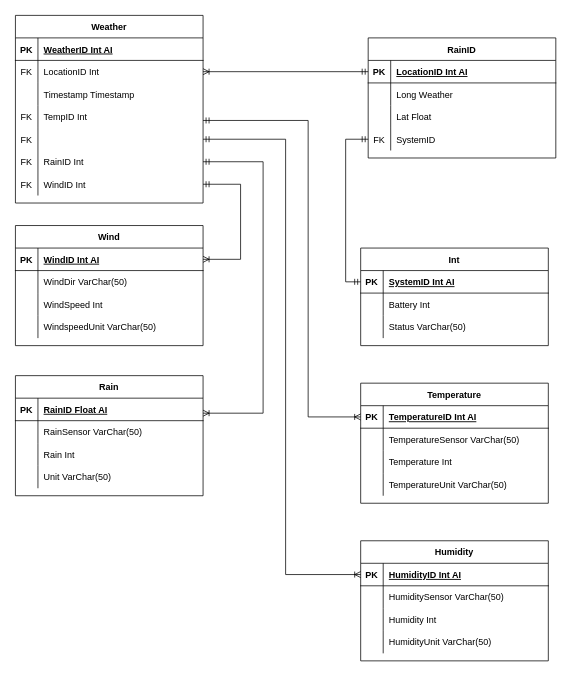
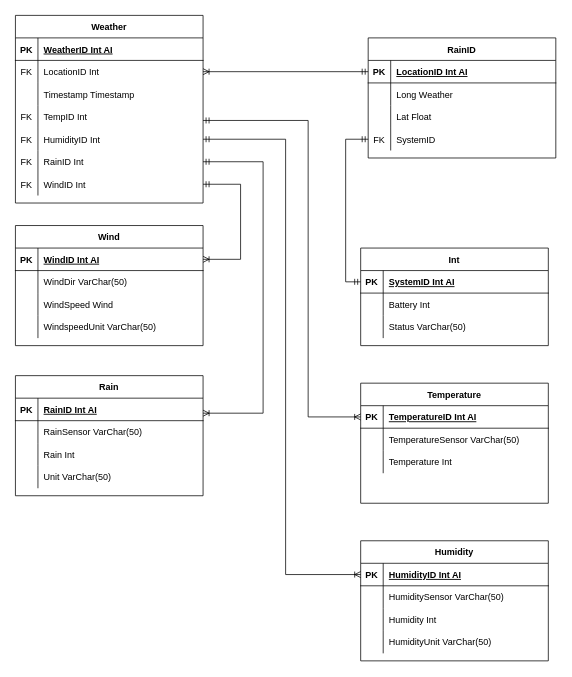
none -> (120, 139)
(74, 305) -> (75, 305)
(77, 410) -> (73, 410)
(465, 484) -> none
